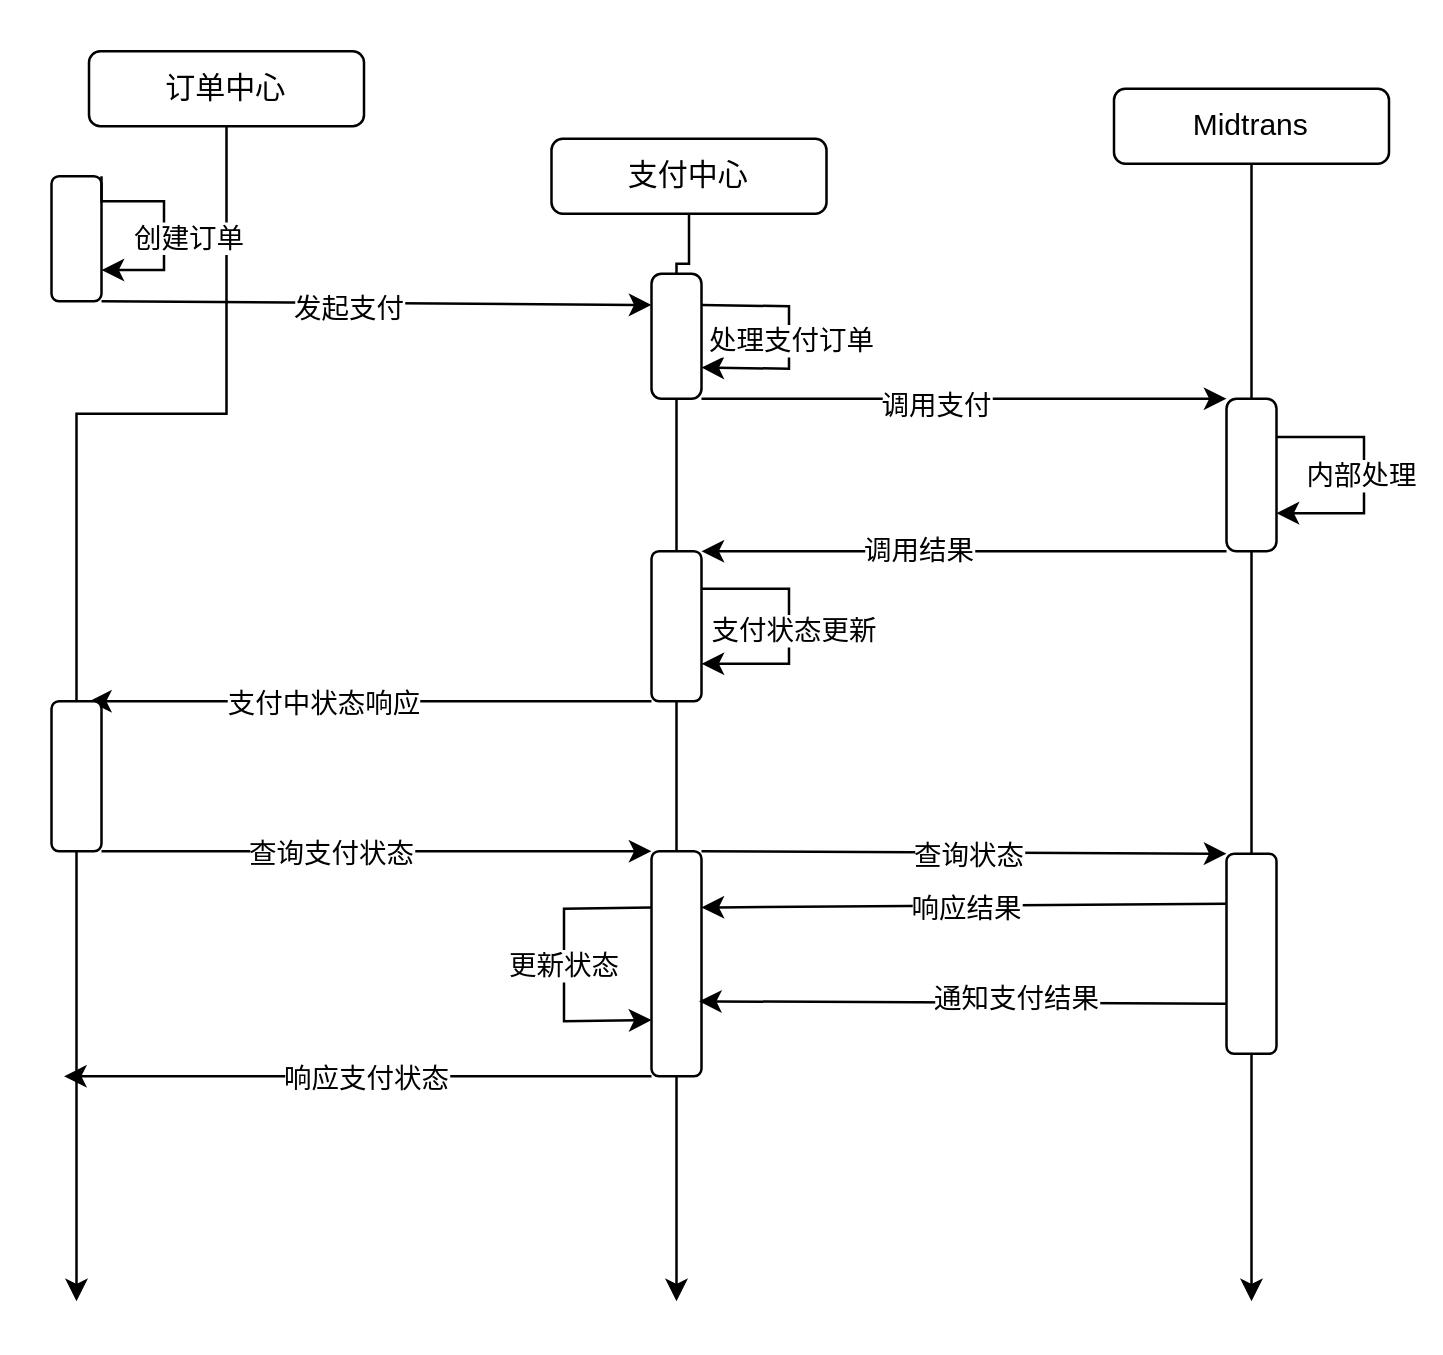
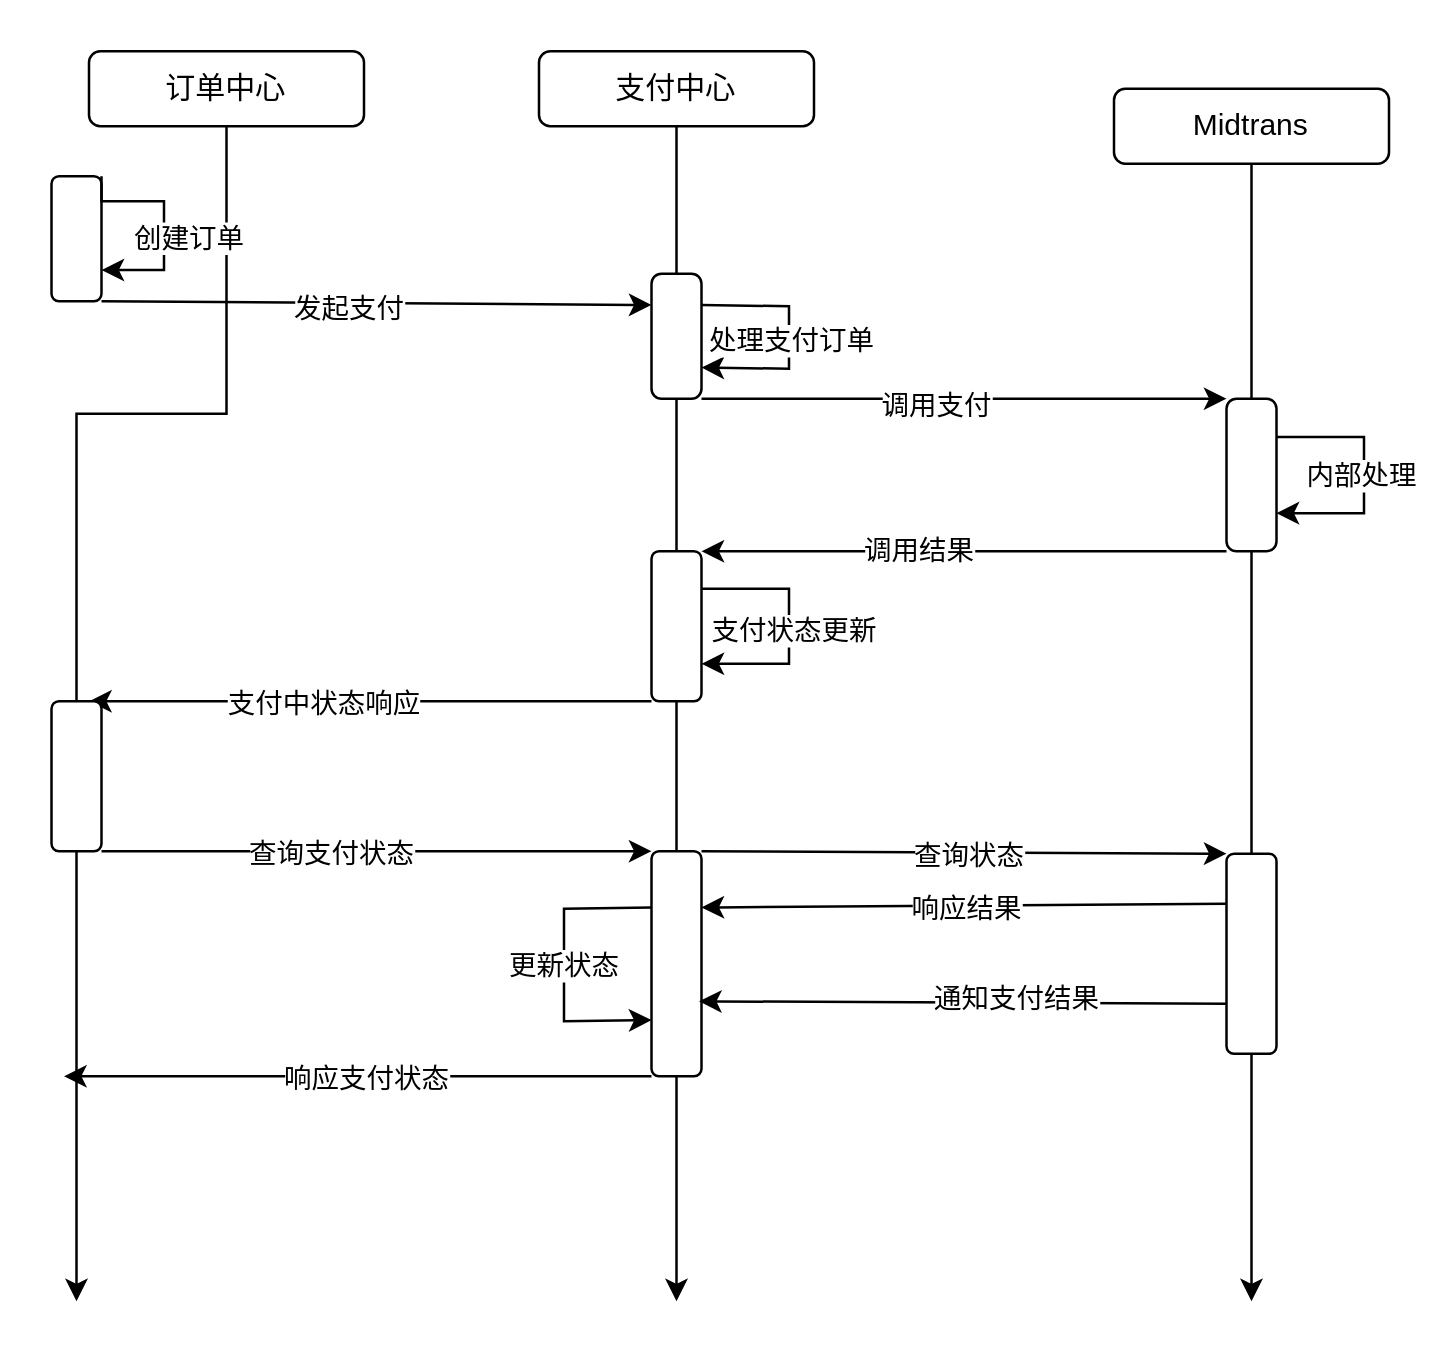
(689, 176) -> (676, 89)
